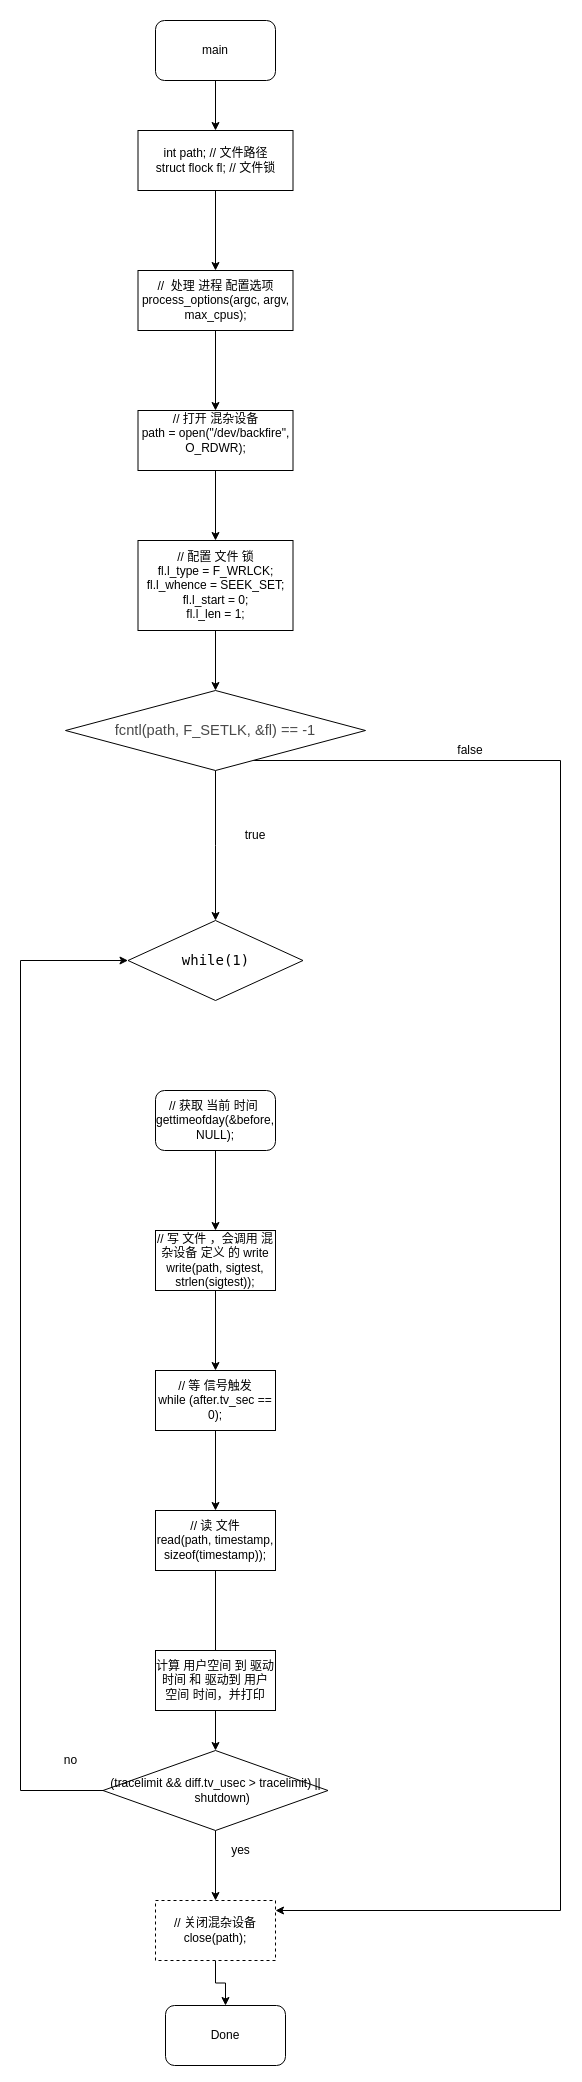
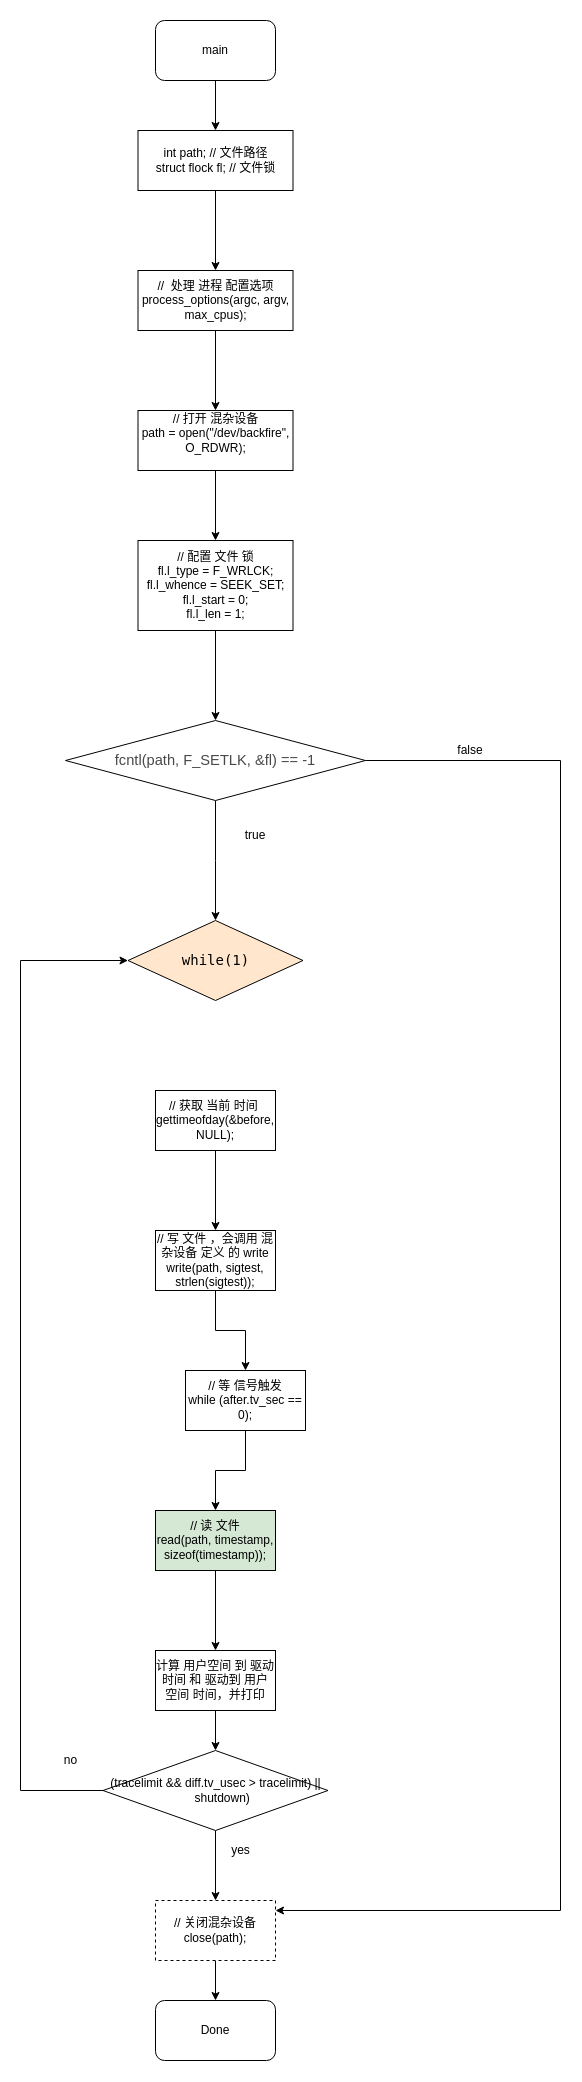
(216, 731) -> (216, 761)
(216, 961) -> (216, 961)
(216, 1121) -> (216, 1121)
(216, 1401) -> (246, 1401)
(216, 1541) -> (216, 1541)
(216, 1644) -> (216, 1642)
(226, 2036) -> (216, 2031)
